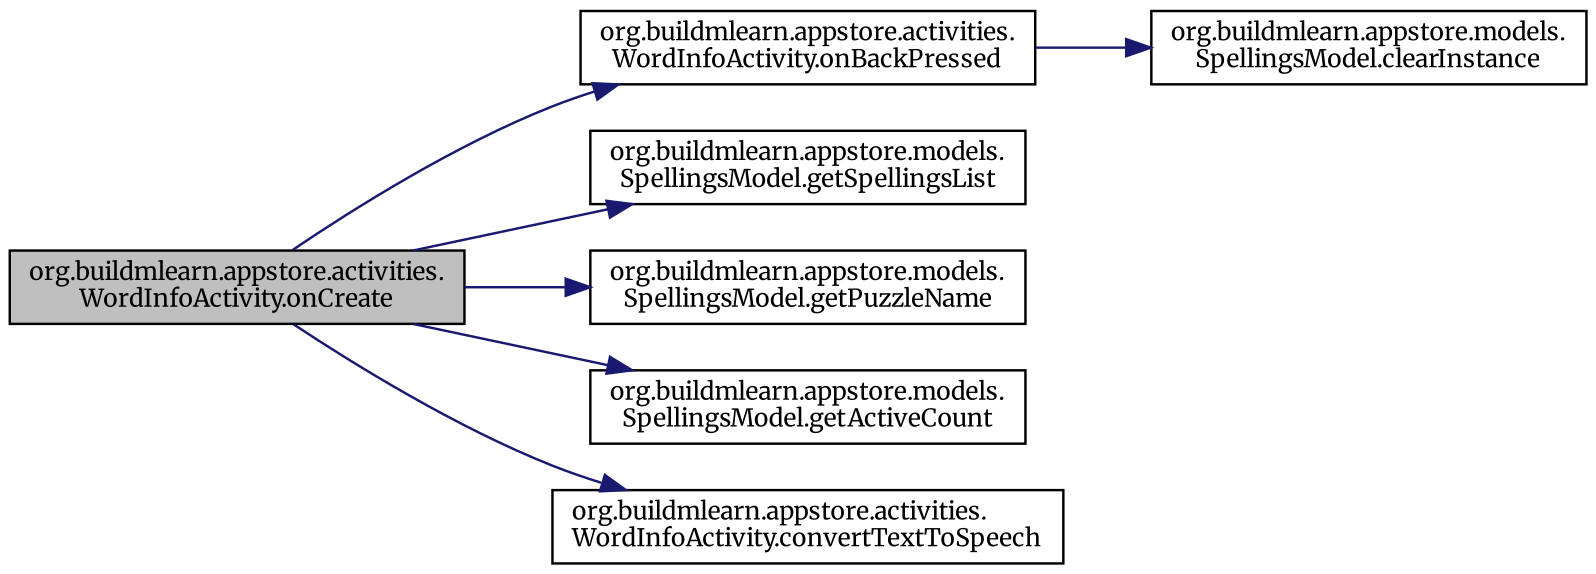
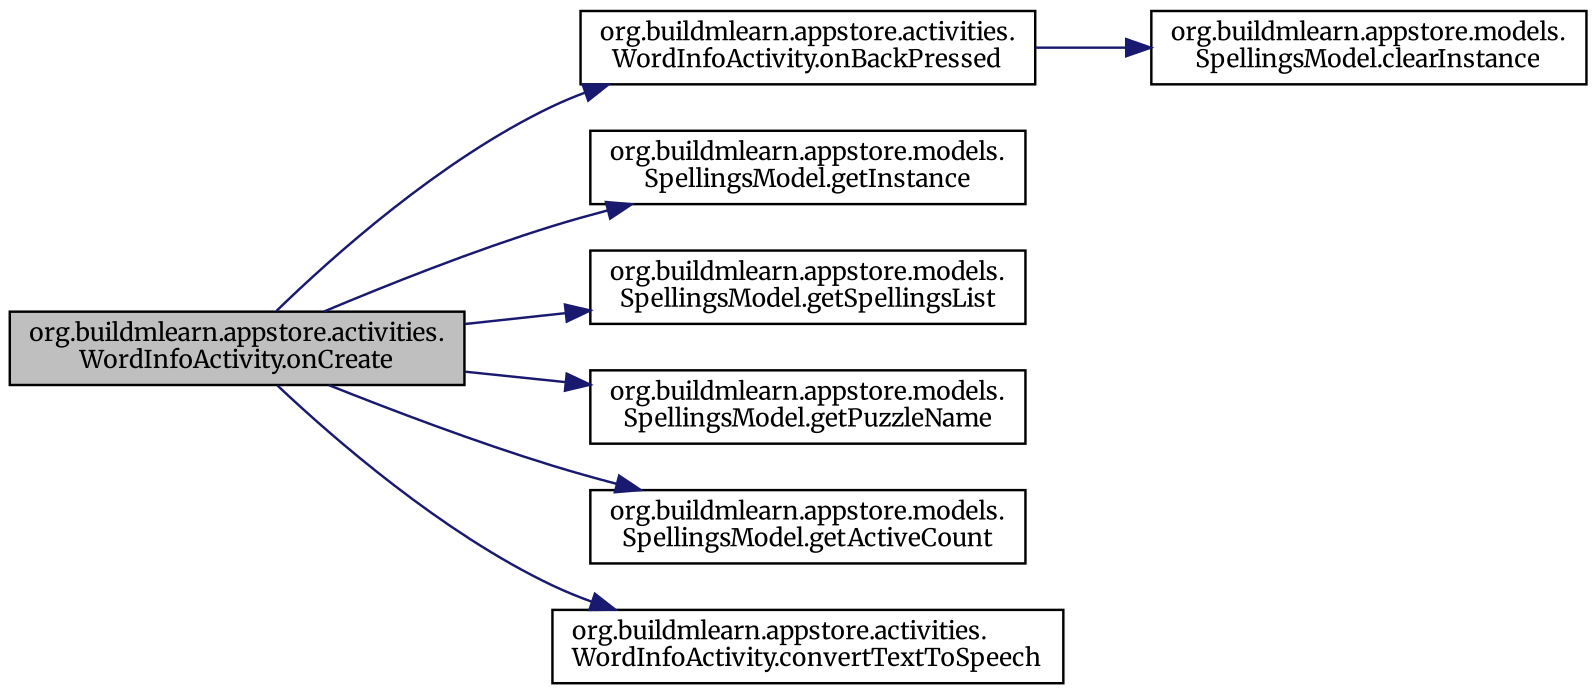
none -> (808, 167)
